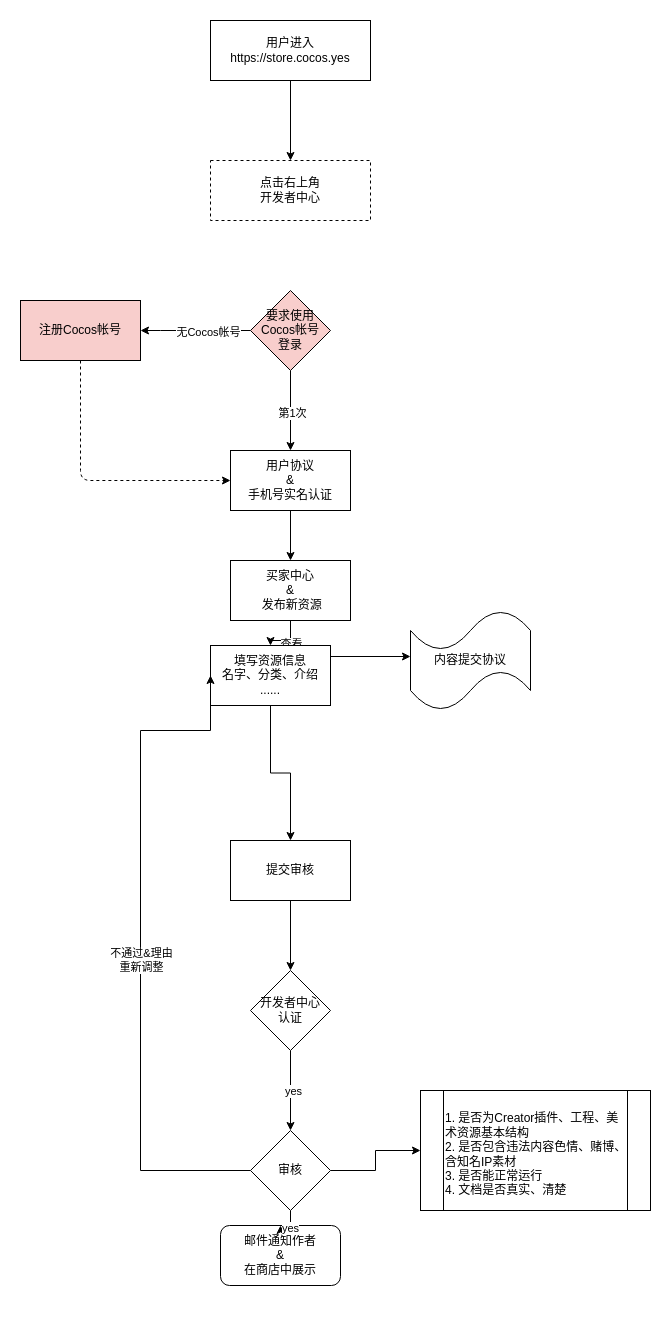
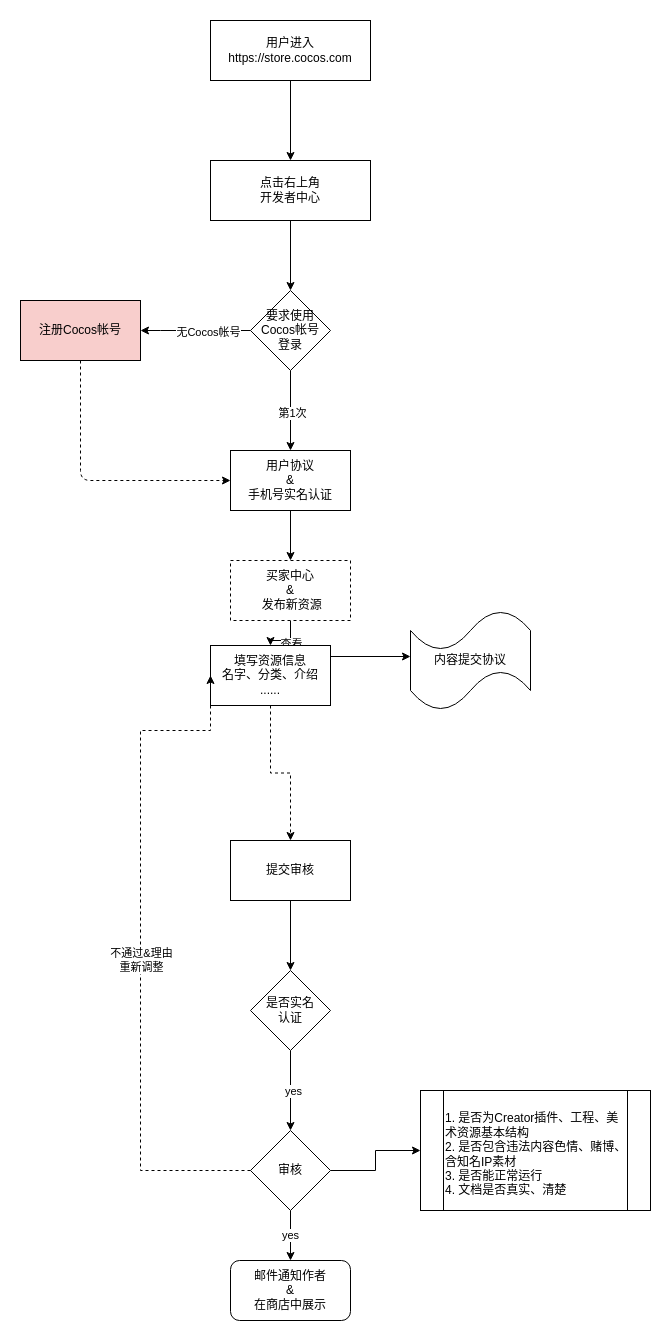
(291, 51) -> (291, 51)
(291, 191) -> (291, 191)
none -> (291, 252)
(291, 331) -> (291, 331)
(291, 591) -> (291, 591)
(278, 773) -> (278, 773)
(141, 793) -> (141, 793)
(291, 1011) -> (291, 1011)
(281, 1256) -> (291, 1291)
